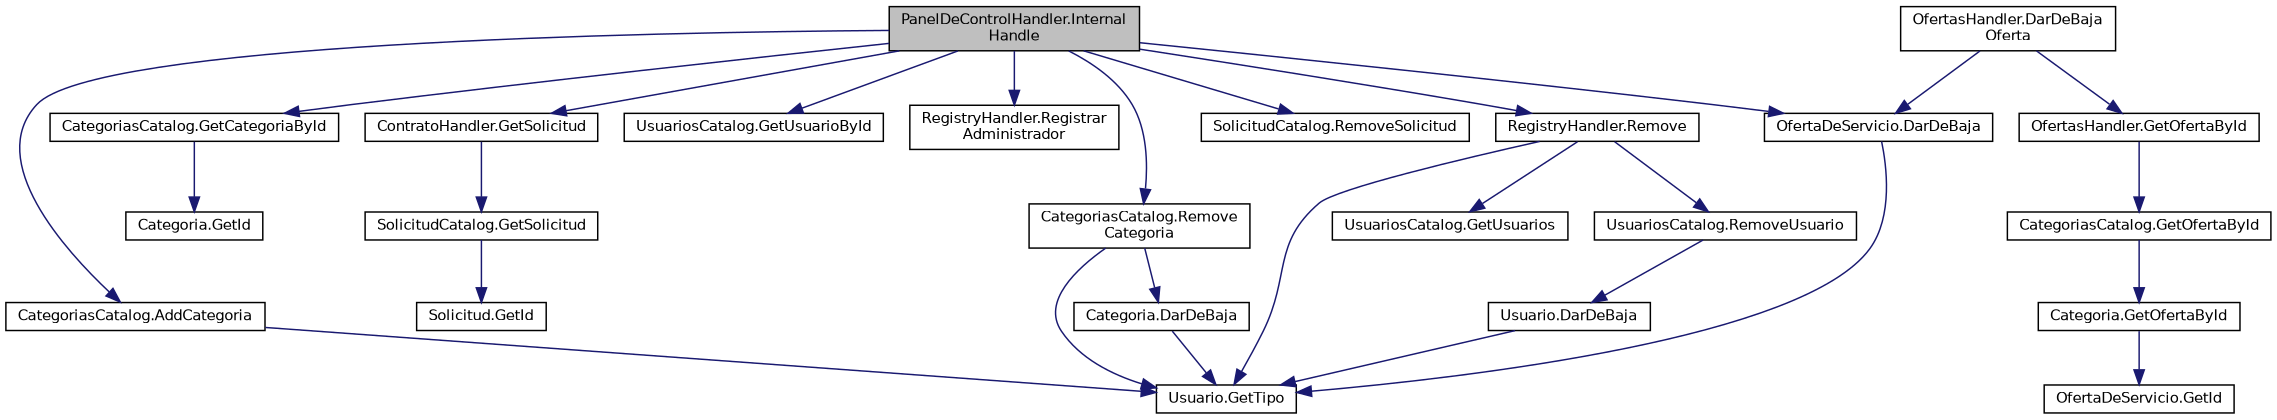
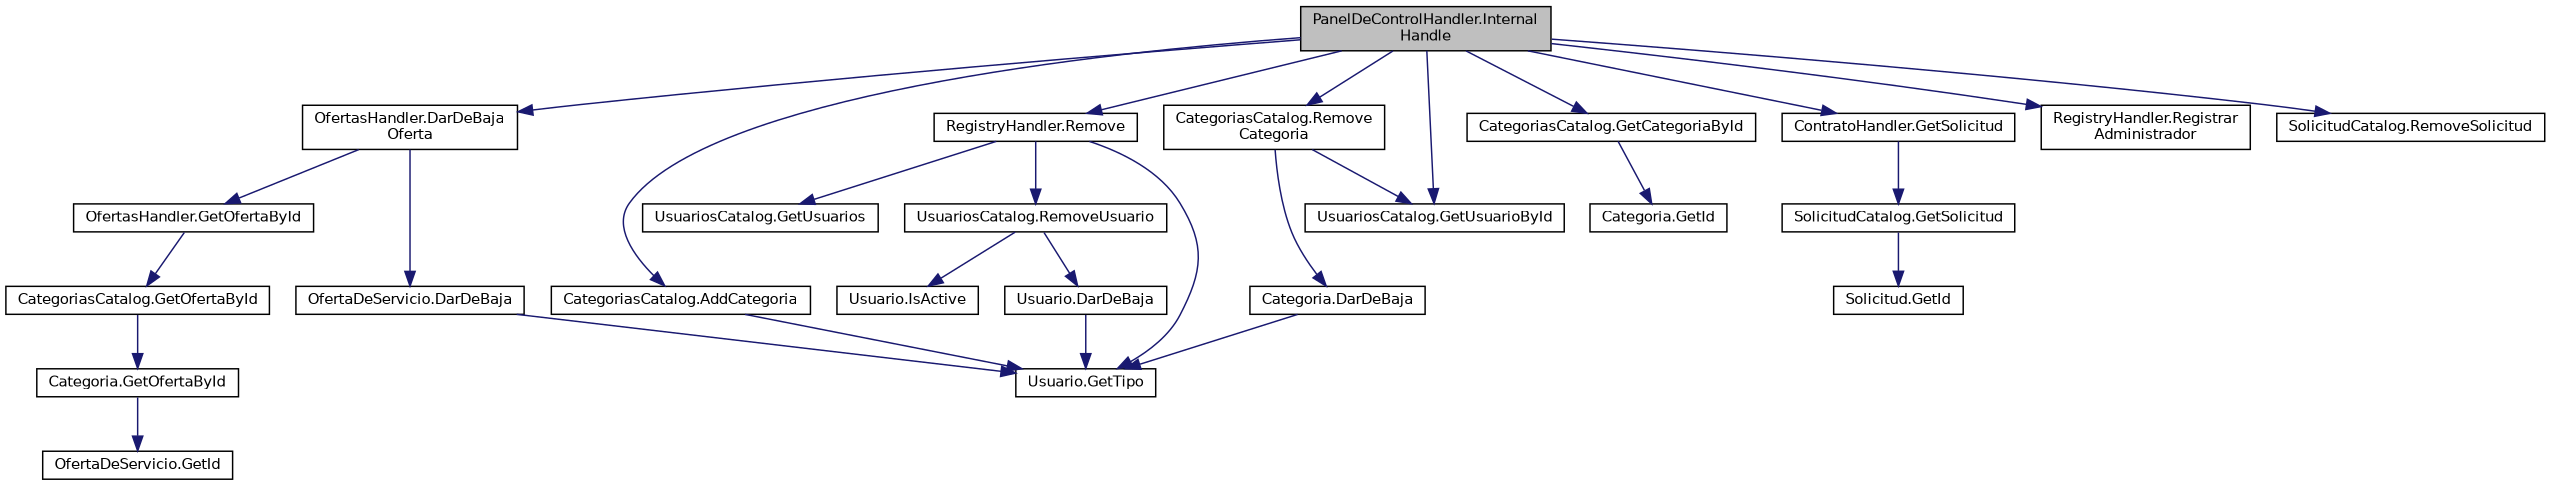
(1454, 76) -> (916, 72)
none -> (908, 300)
(1060, 328) -> (1355, 173)
